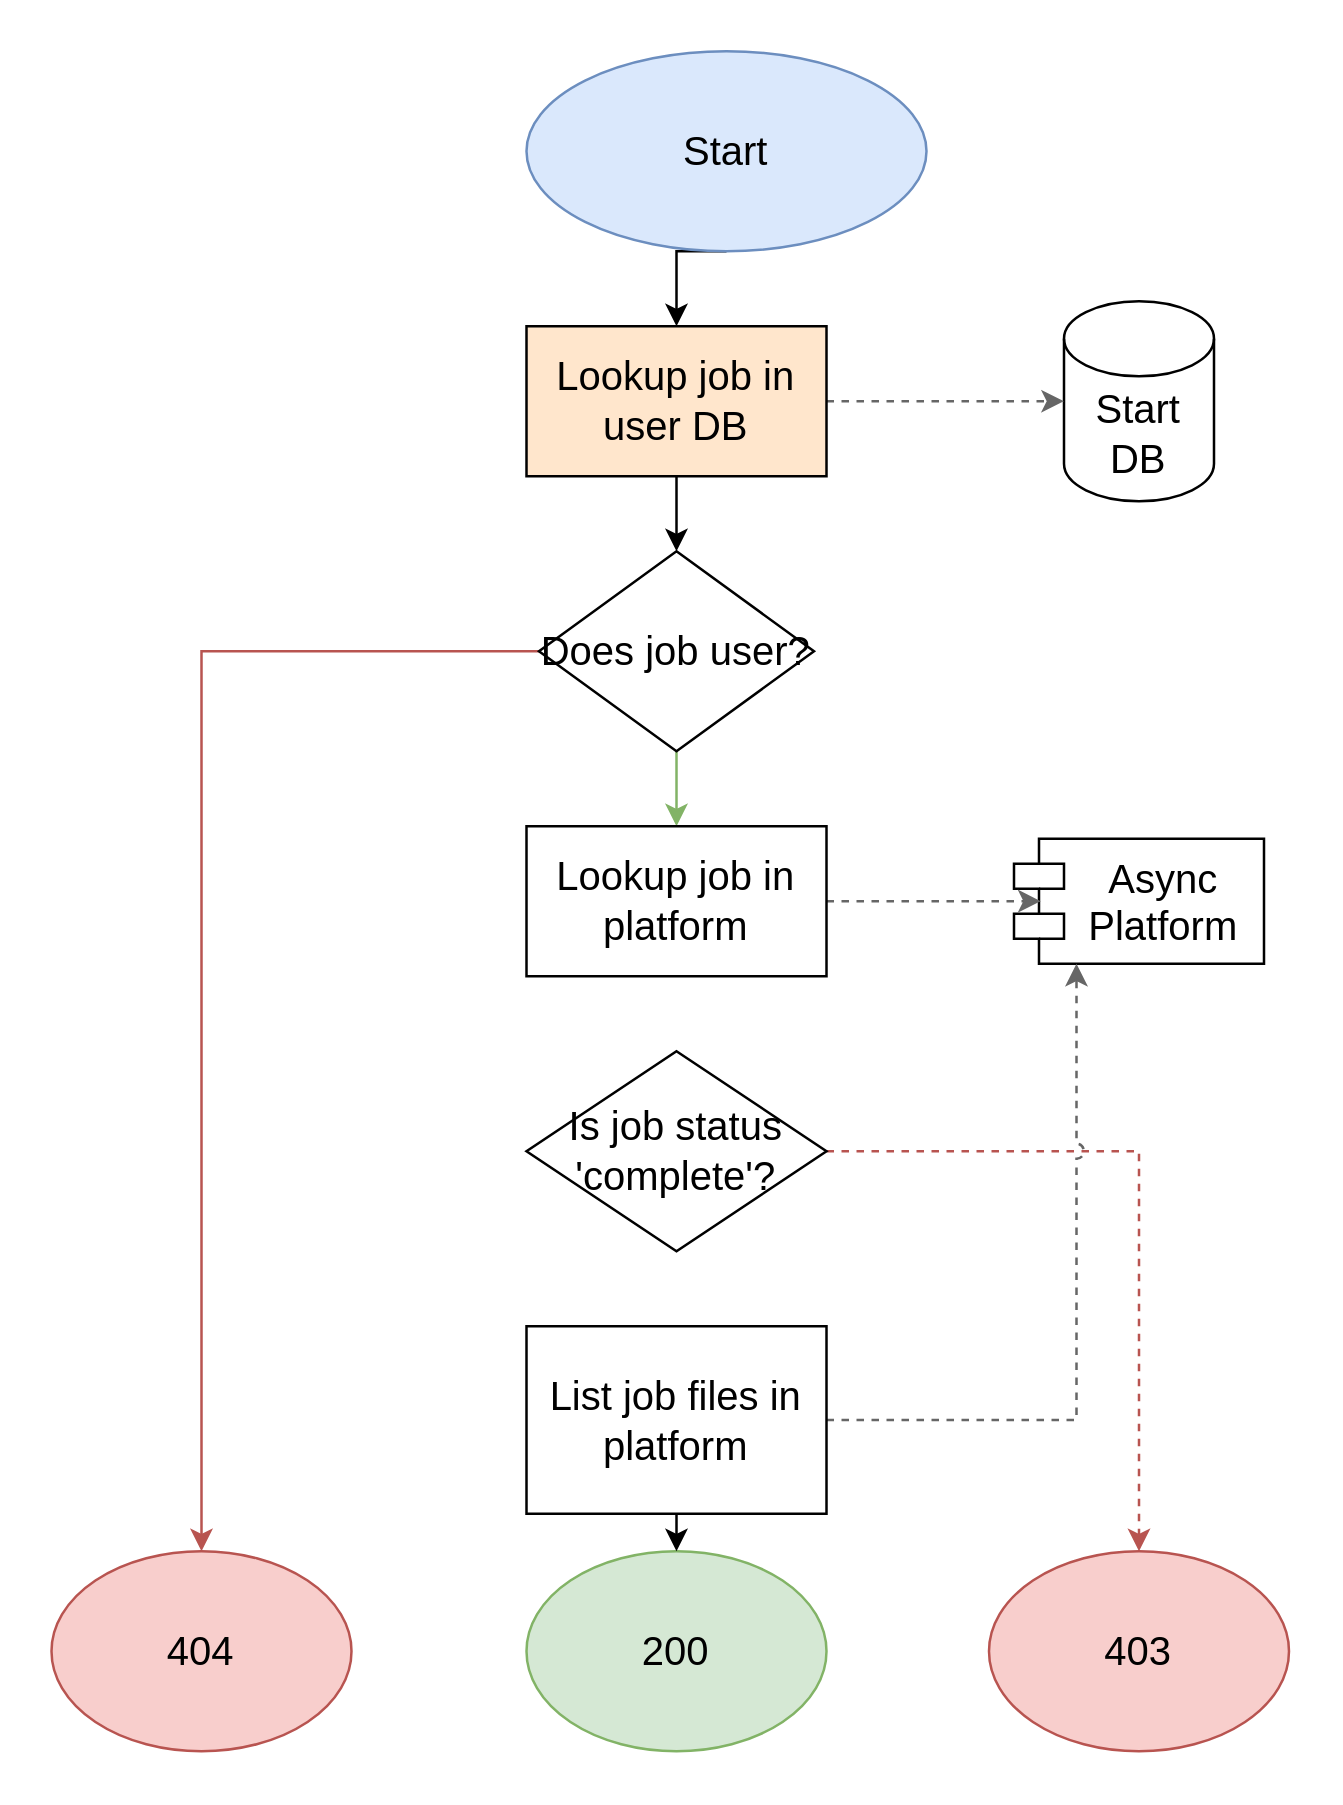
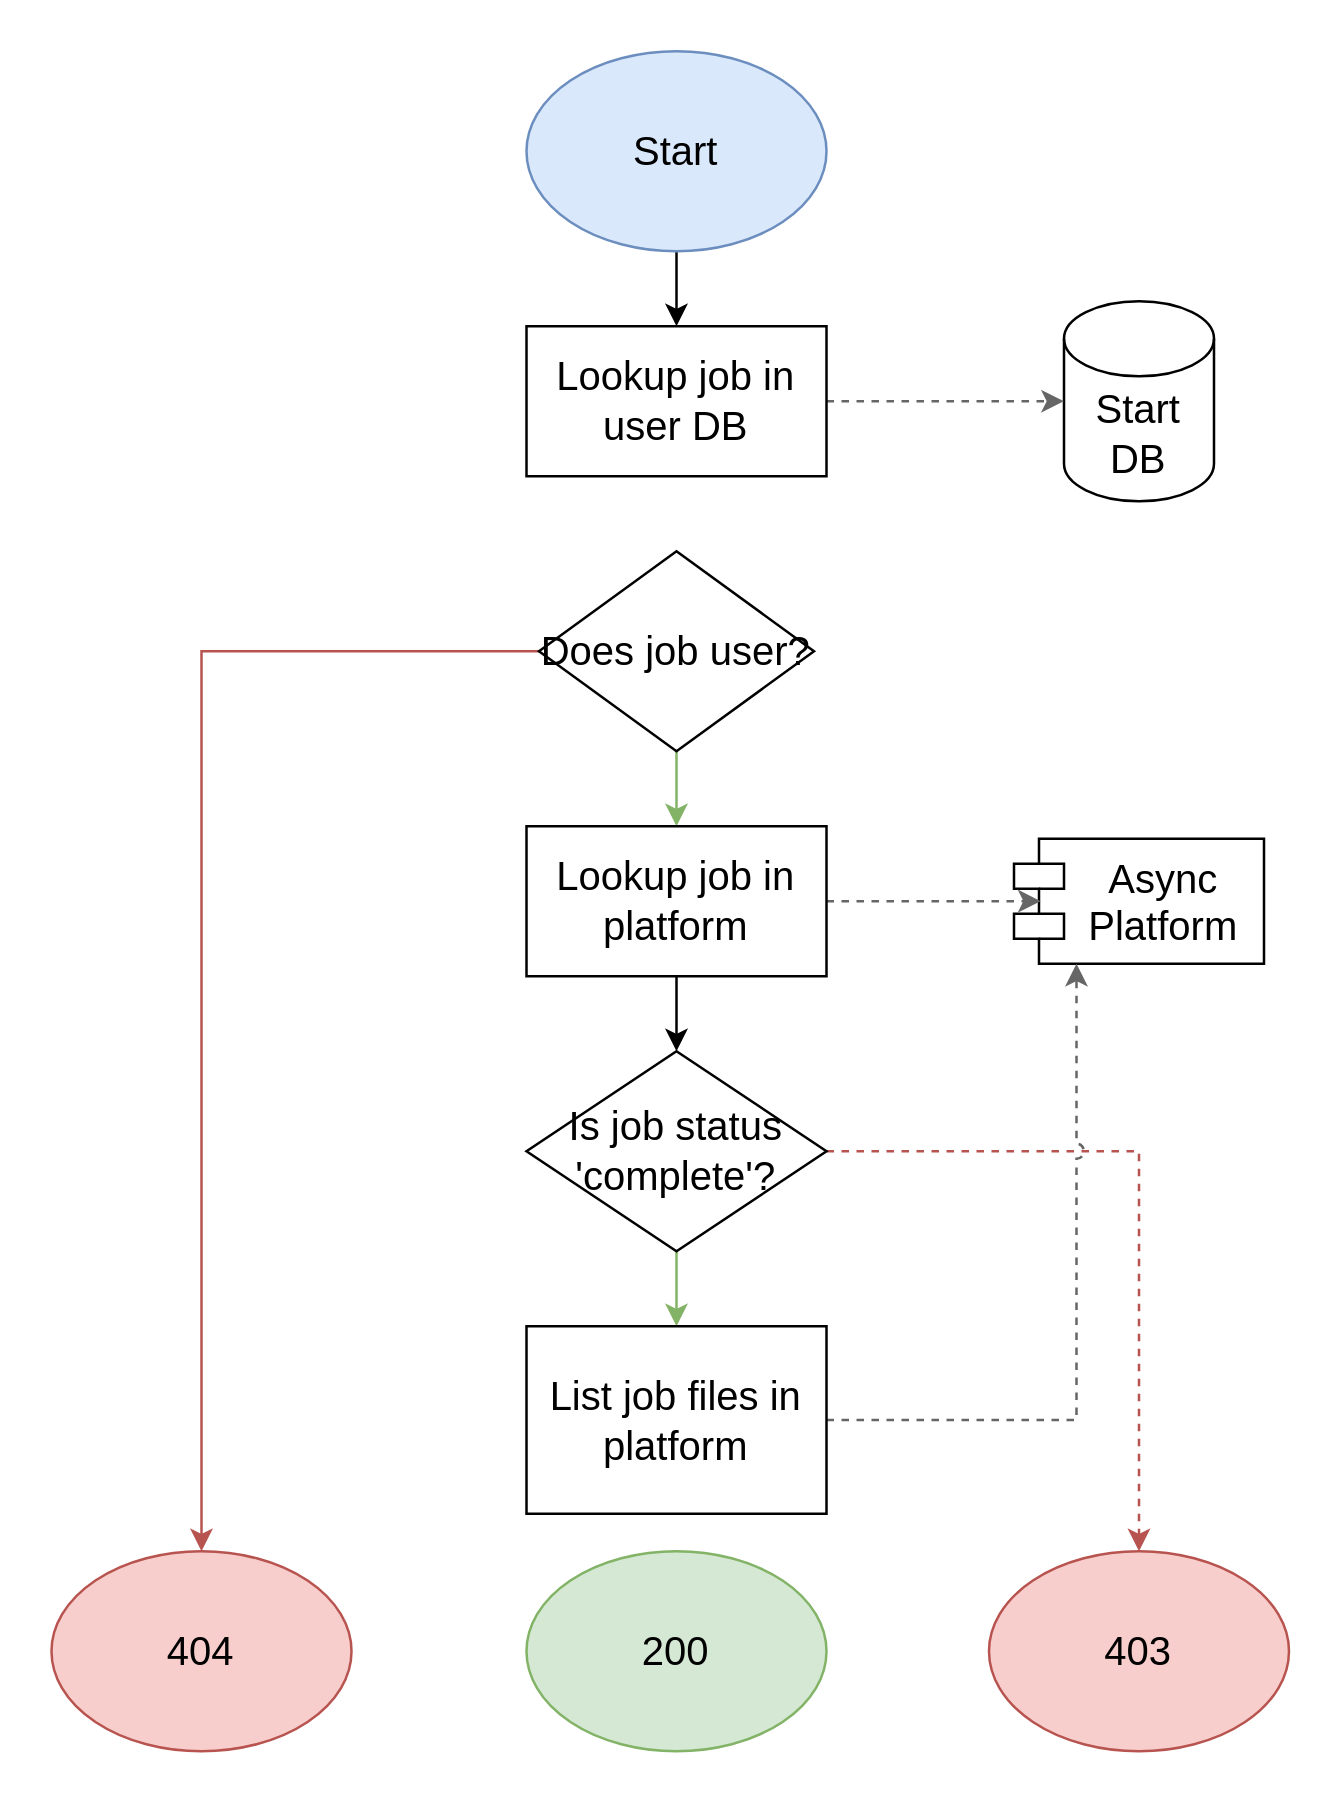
(726, 151) -> (676, 151)
(676, 401) -> (676, 401)
(676, 505) -> none
none -> (676, 1005)
none -> (676, 1280)
(676, 1524) -> none
